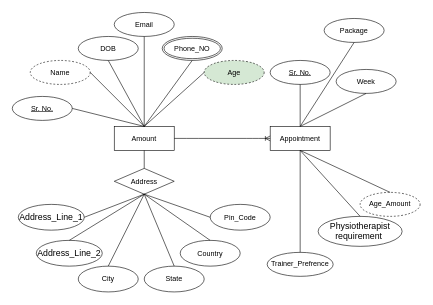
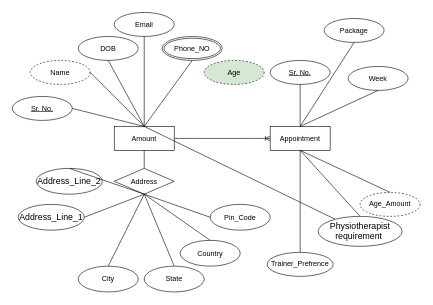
(366, 81) -> (378, 78)
(177, 97) -> (241, 173)
(69, 253) -> (69, 181)
